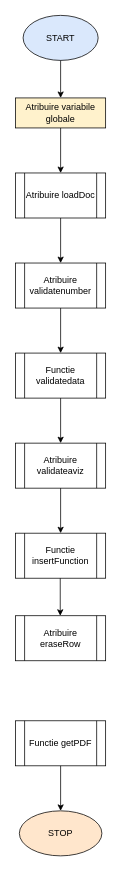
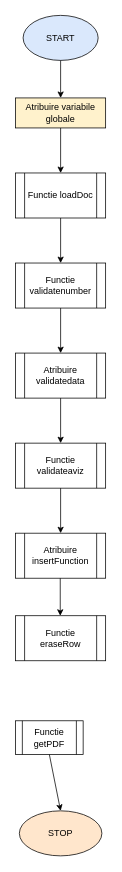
(60, 195) -> (60, 195)
(60, 285) -> (60, 285)
(60, 375) -> (60, 375)
(60, 465) -> (60, 465)
(60, 555) -> (60, 555)
(60, 638) -> (60, 638)
(60, 743) -> (49, 737)
